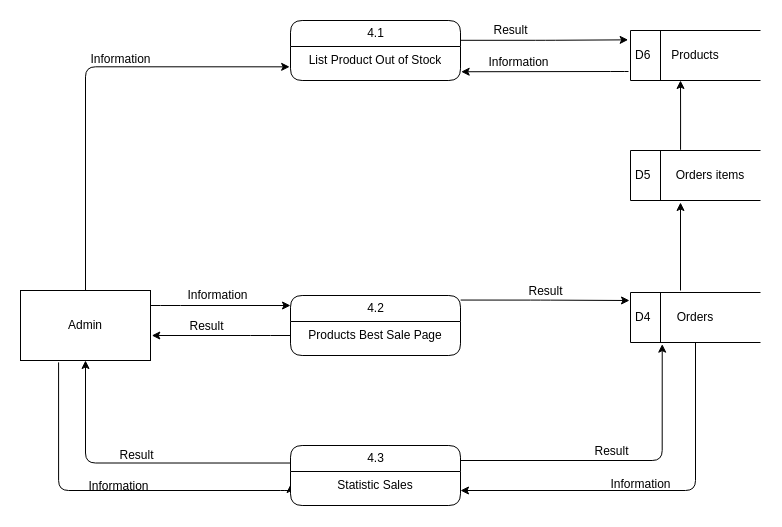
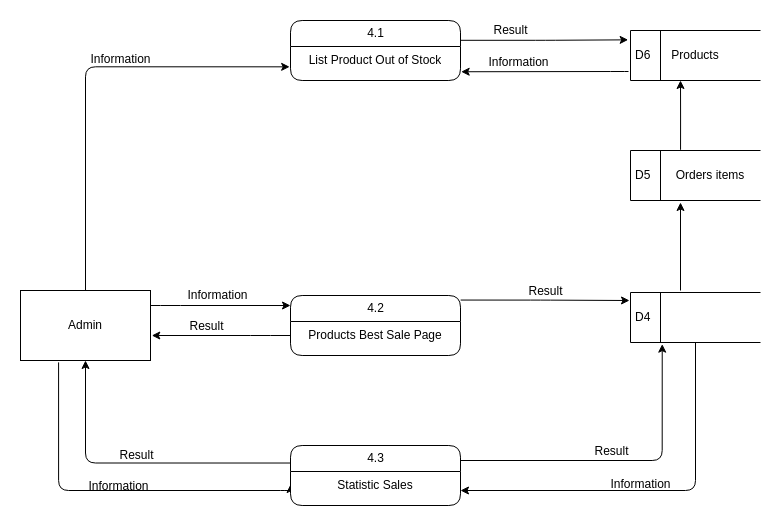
(696, 318) -> none
